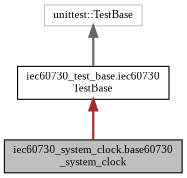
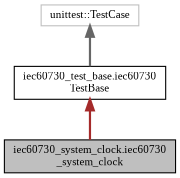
(93, 15) -> (90, 15)
(93, 156) -> (90, 156)
